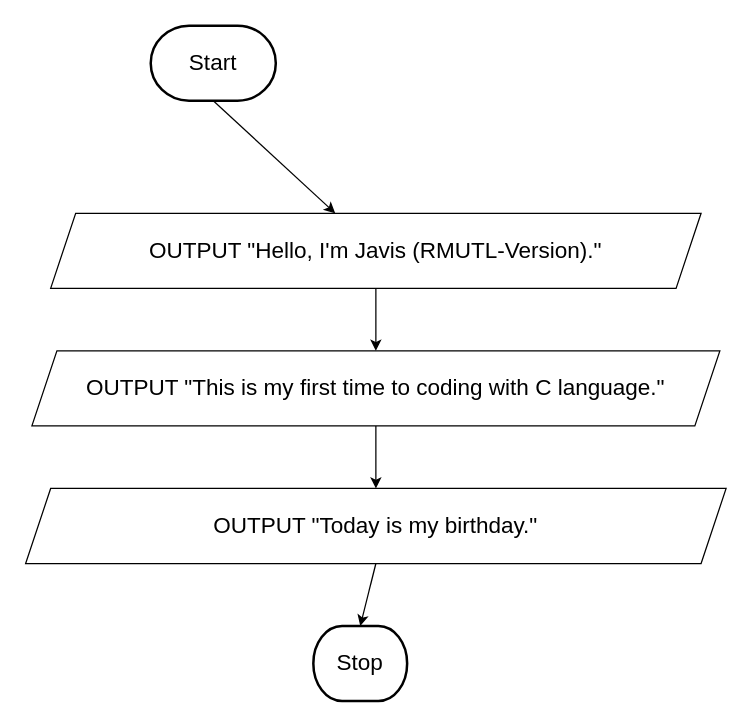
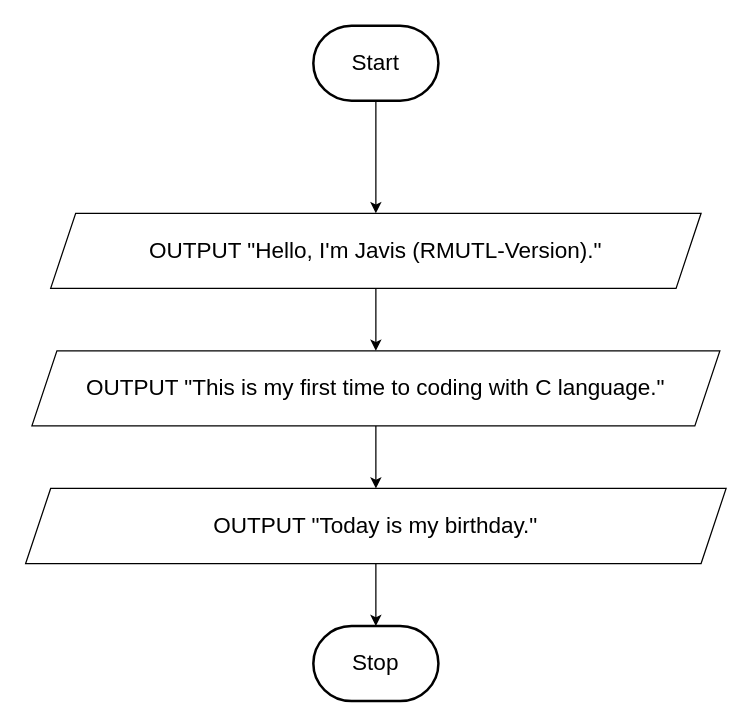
(213, 63) -> (376, 63)
(360, 663) -> (376, 663)
